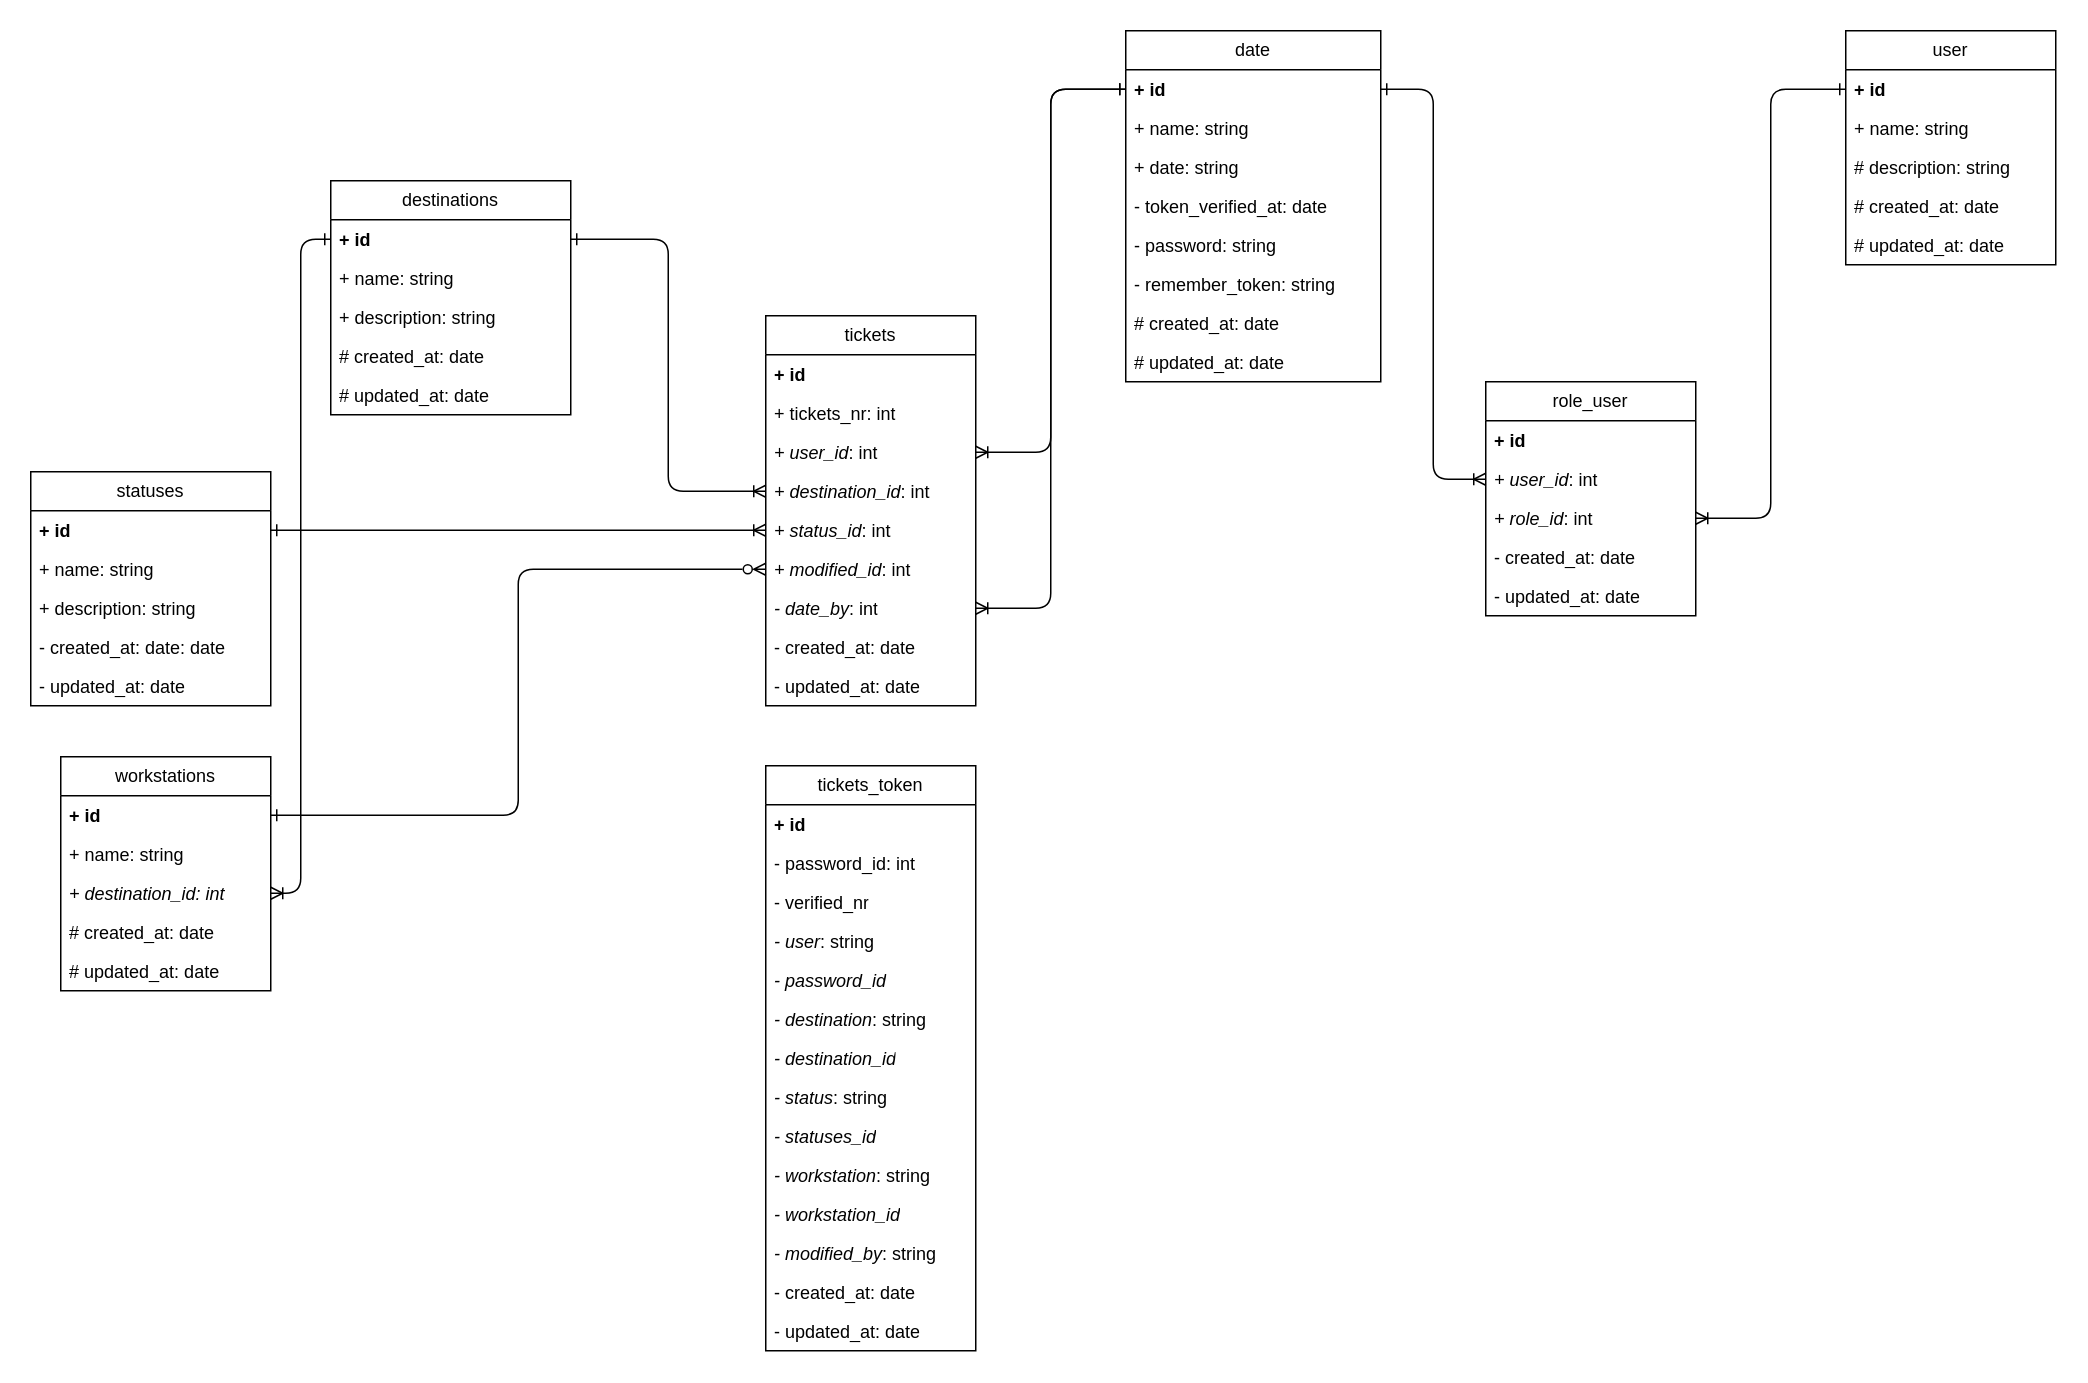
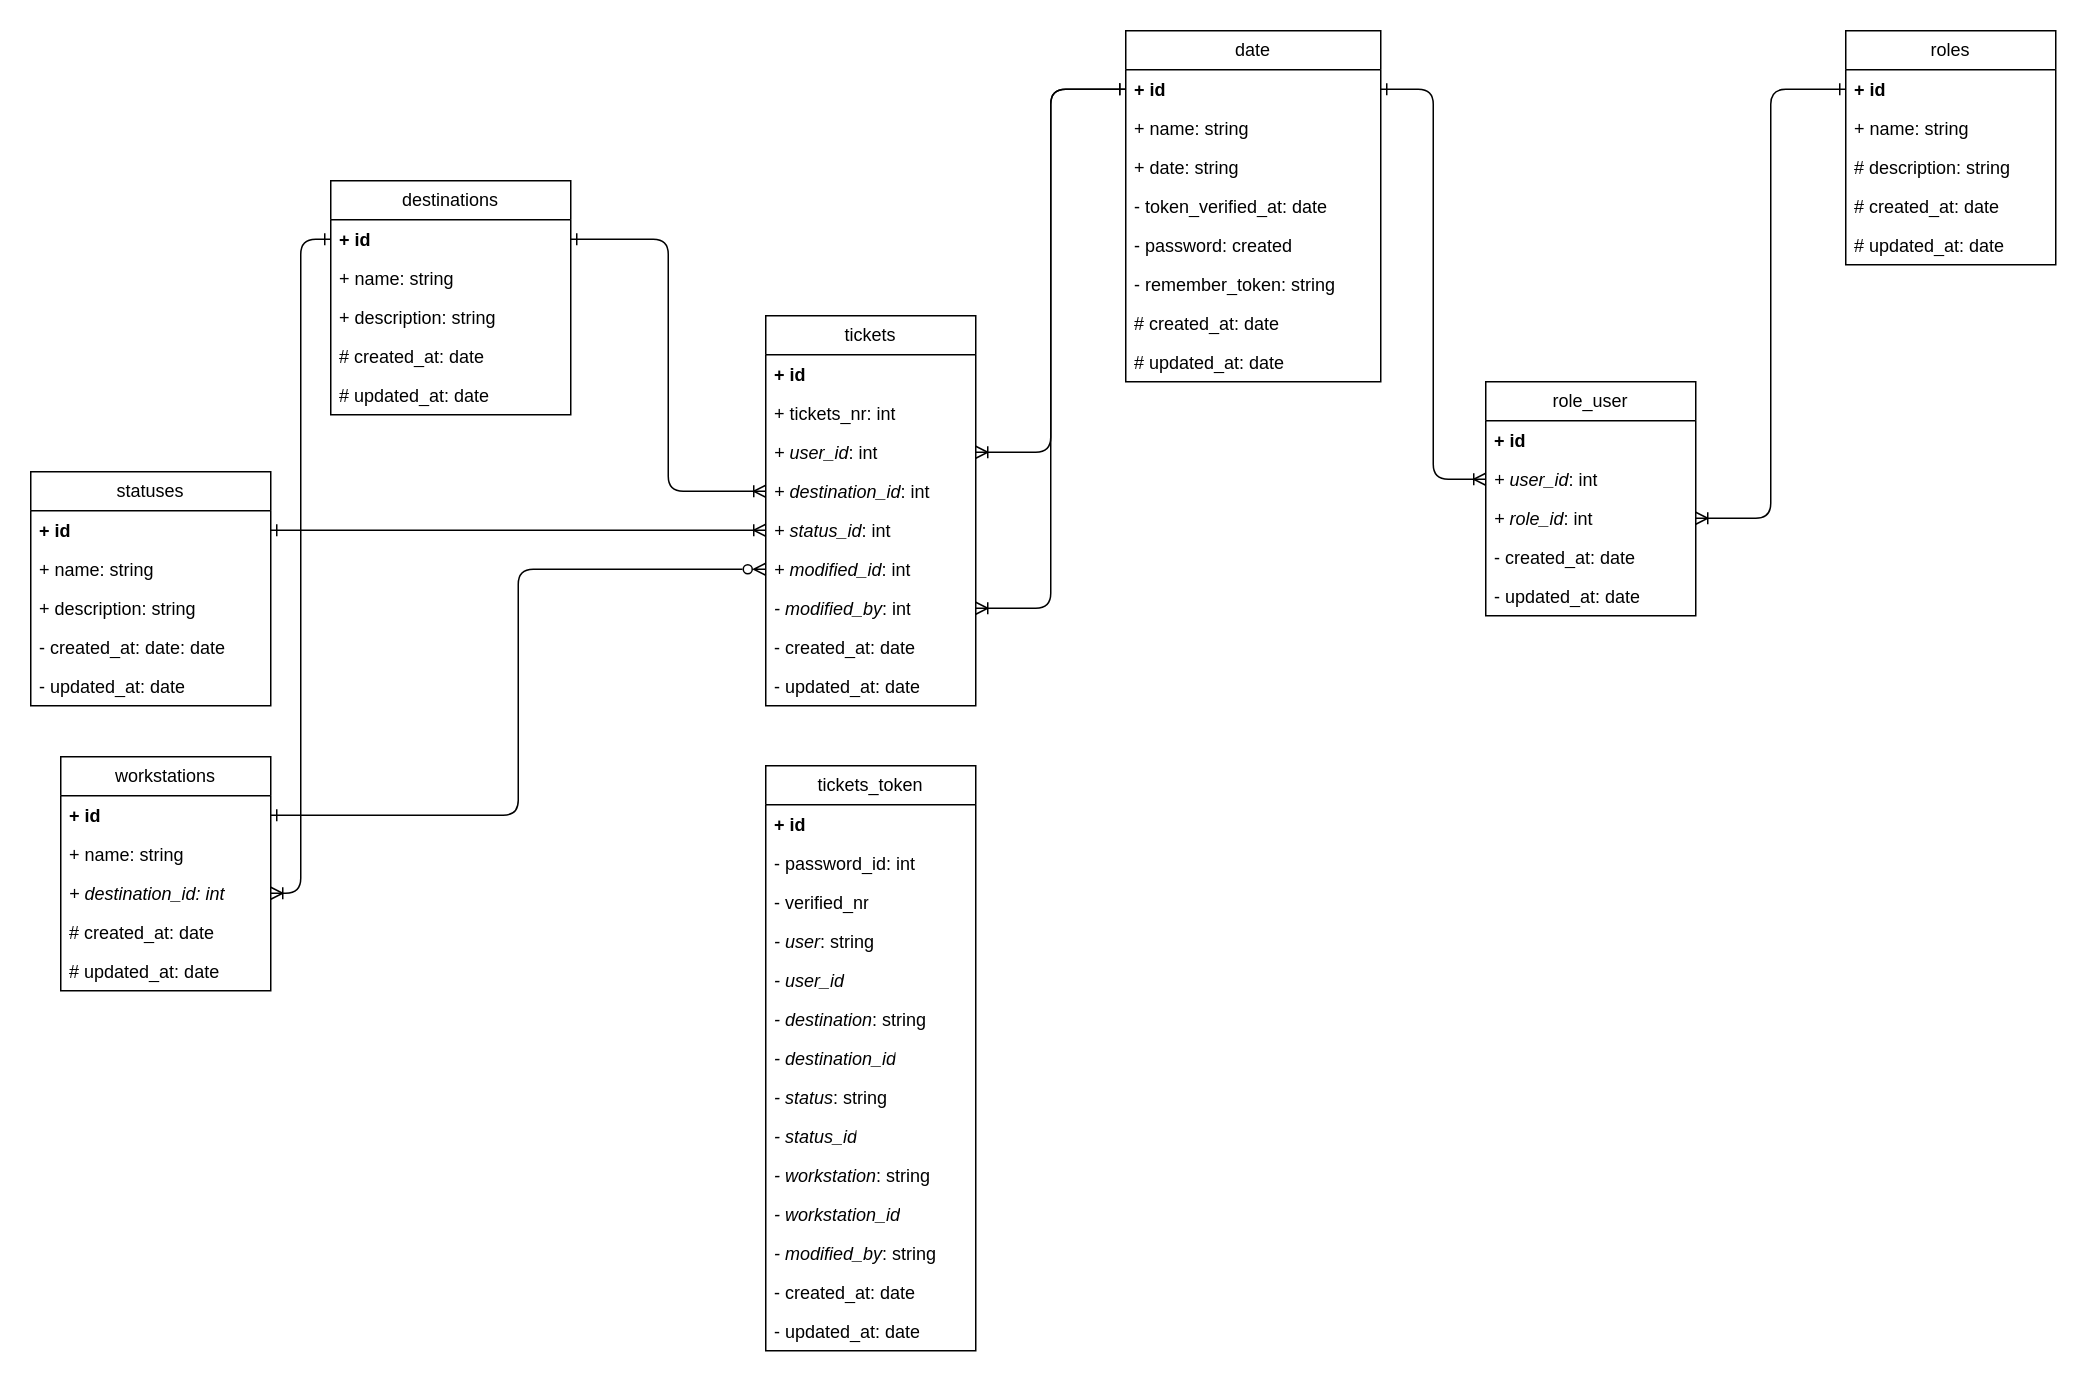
(1951, 50) -> (1951, 50)
(1216, 247) -> (1223, 247)
(836, 610) -> (851, 610)
(836, 982) -> (815, 982)
(836, 1138) -> (826, 1138)
